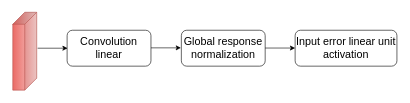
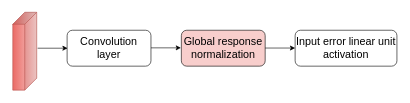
(109, 48) -> (109, 48)
(224, 48) -> (224, 48)
